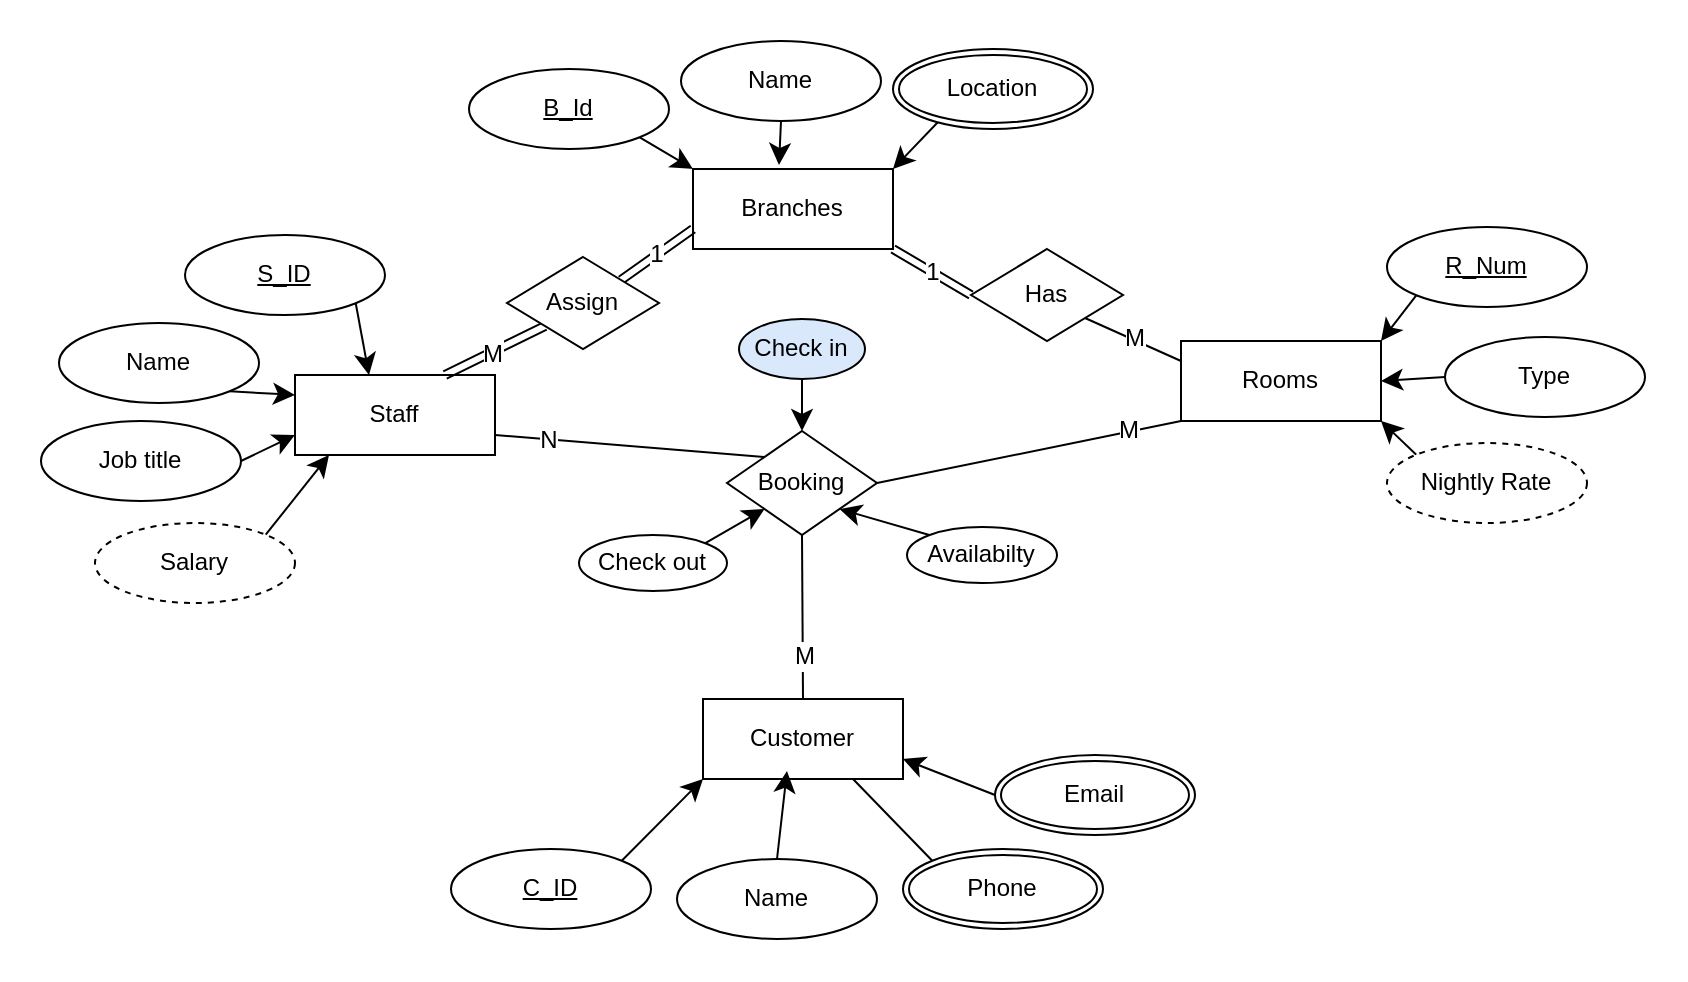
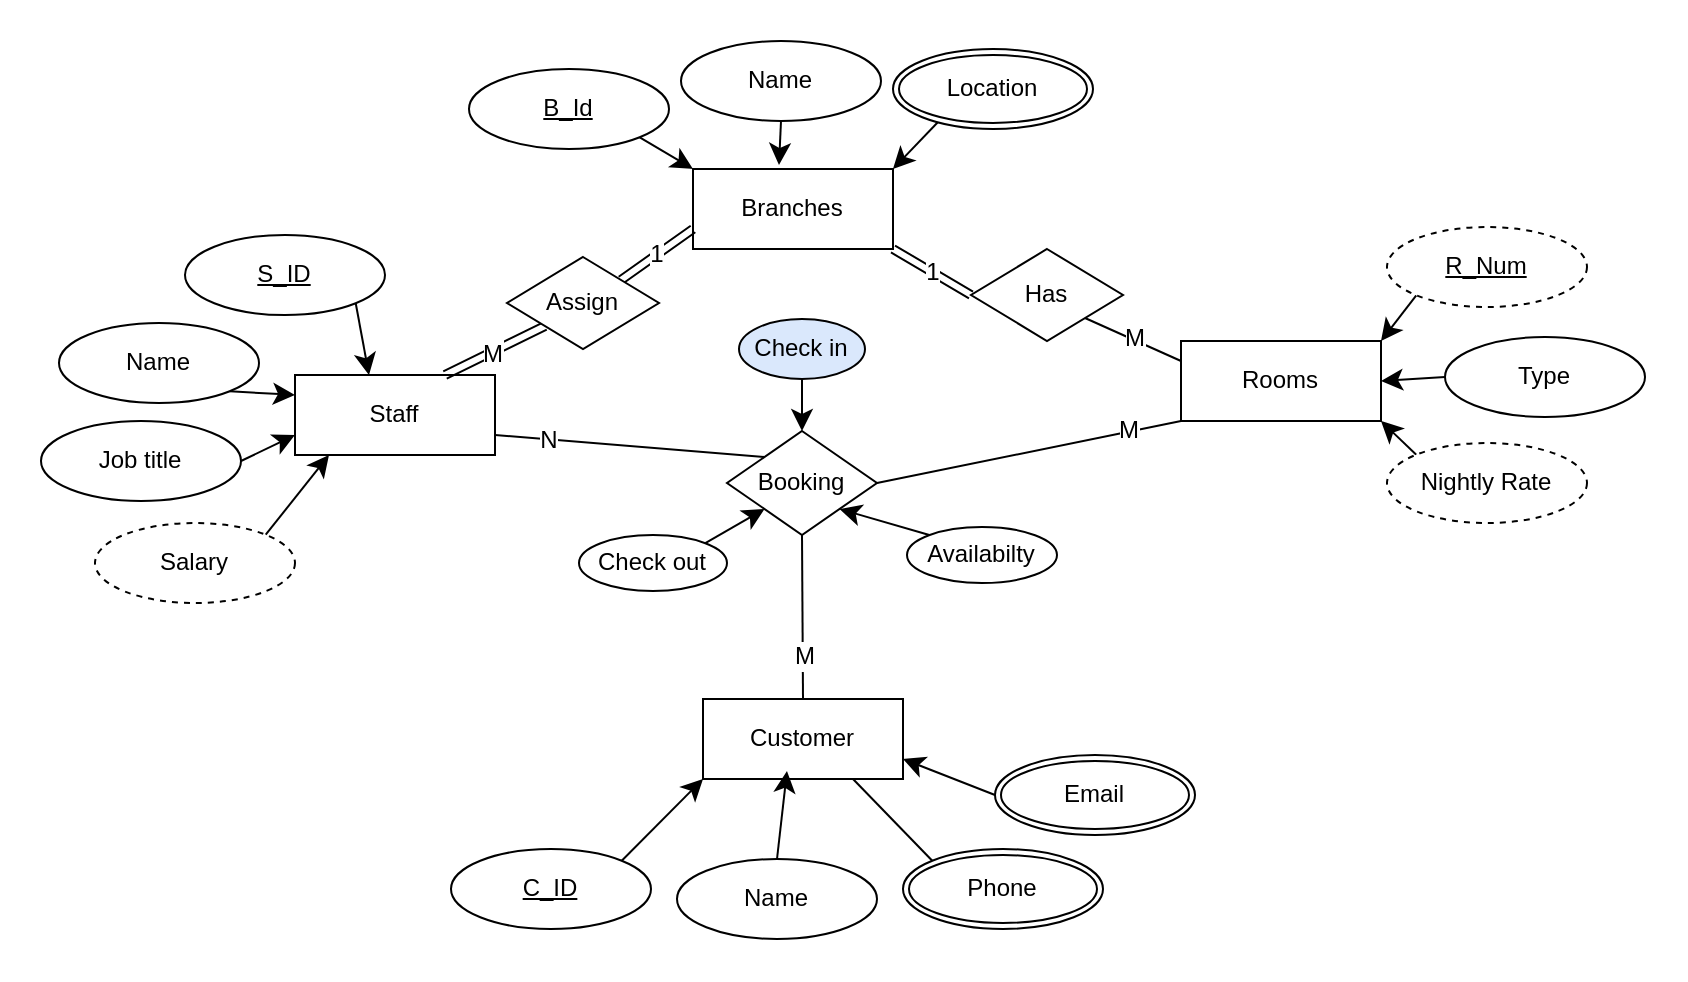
(1487, 267) -> (1487, 267)
